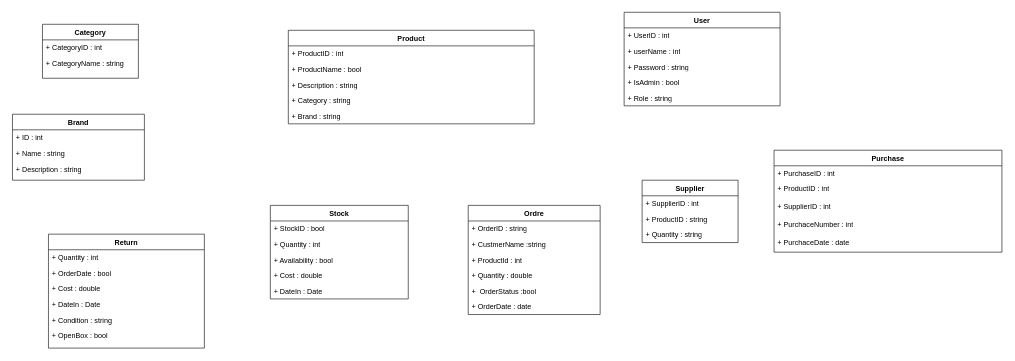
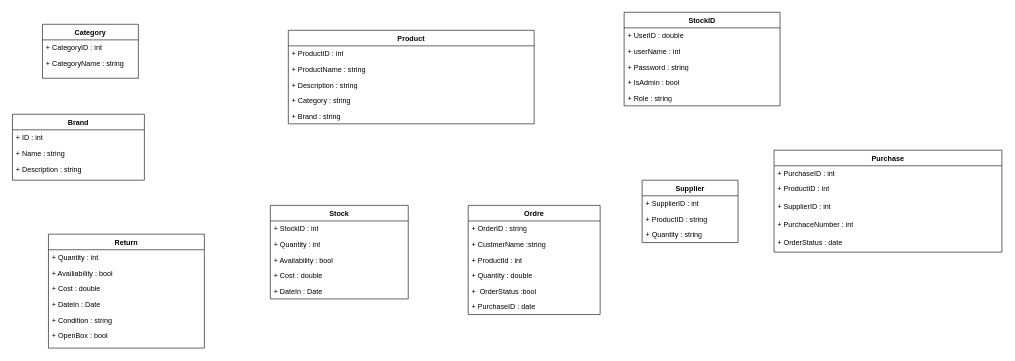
(702, 21) -> (702, 21)
(651, 36) -> (657, 36)
(328, 70) -> (332, 70)
(301, 230) -> (299, 230)
(816, 243) -> (814, 243)
(83, 274) -> (86, 274)
(504, 308) -> (506, 308)
